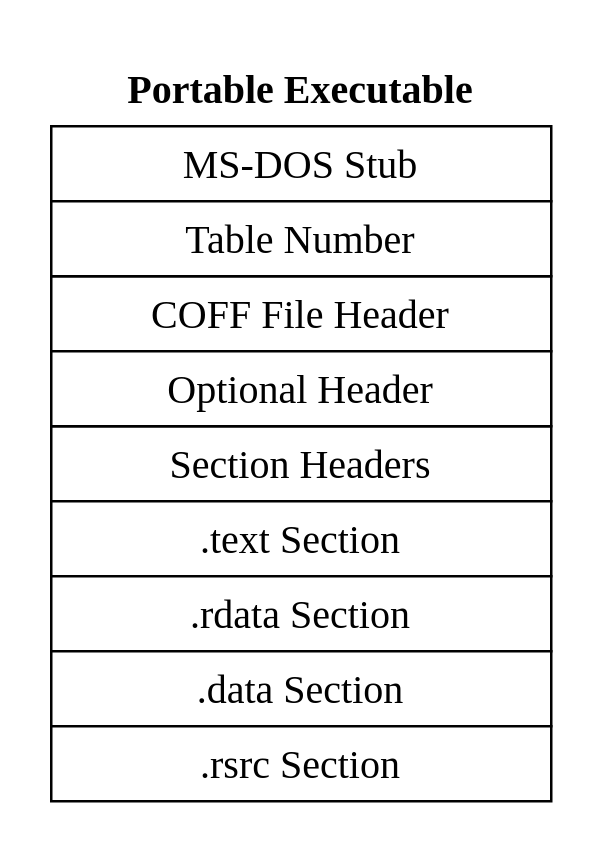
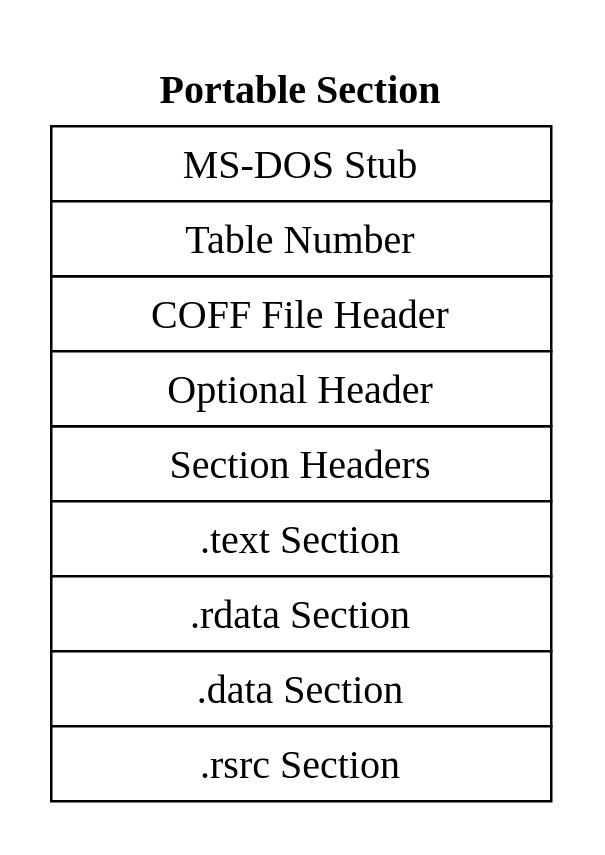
(301, 89) -> (301, 89)
